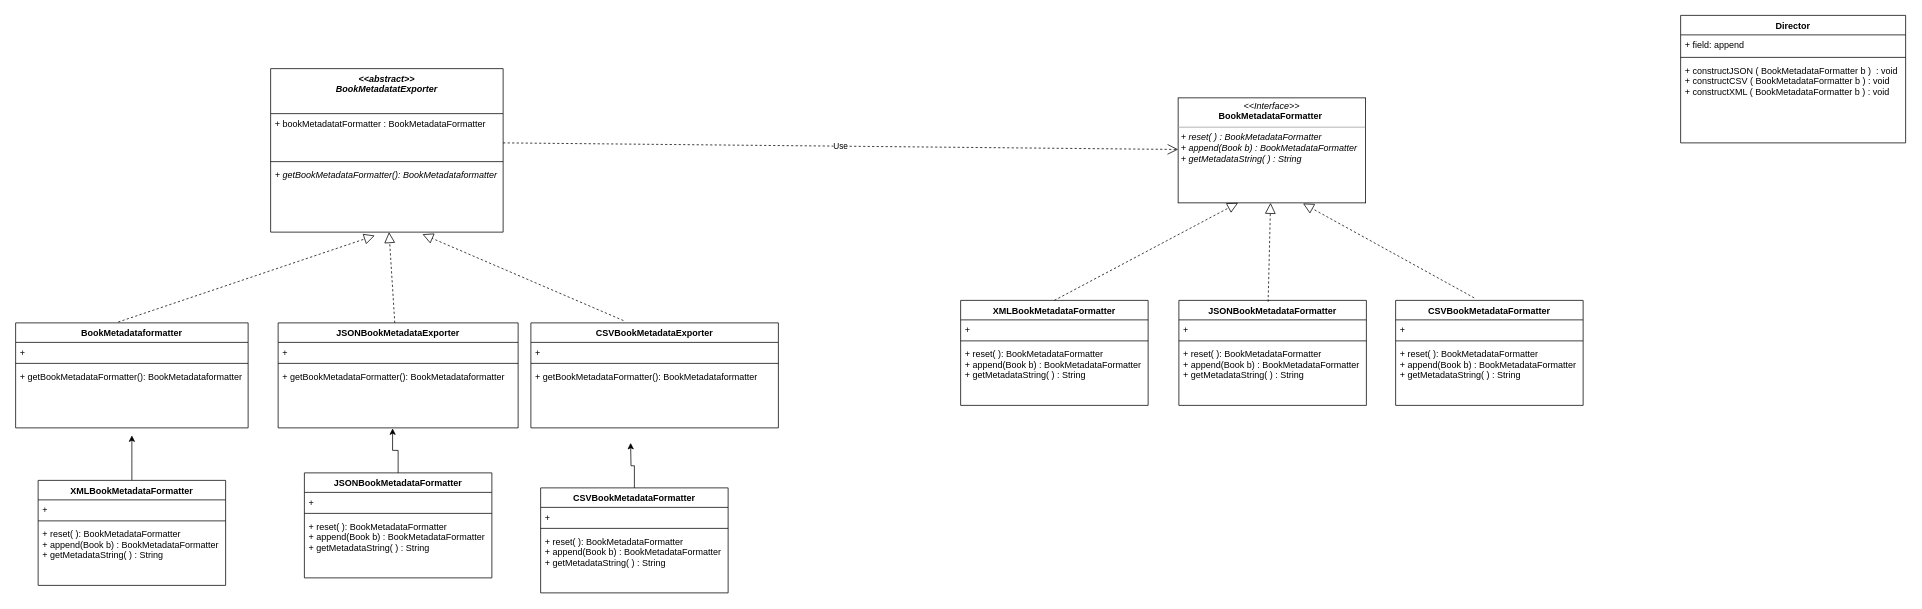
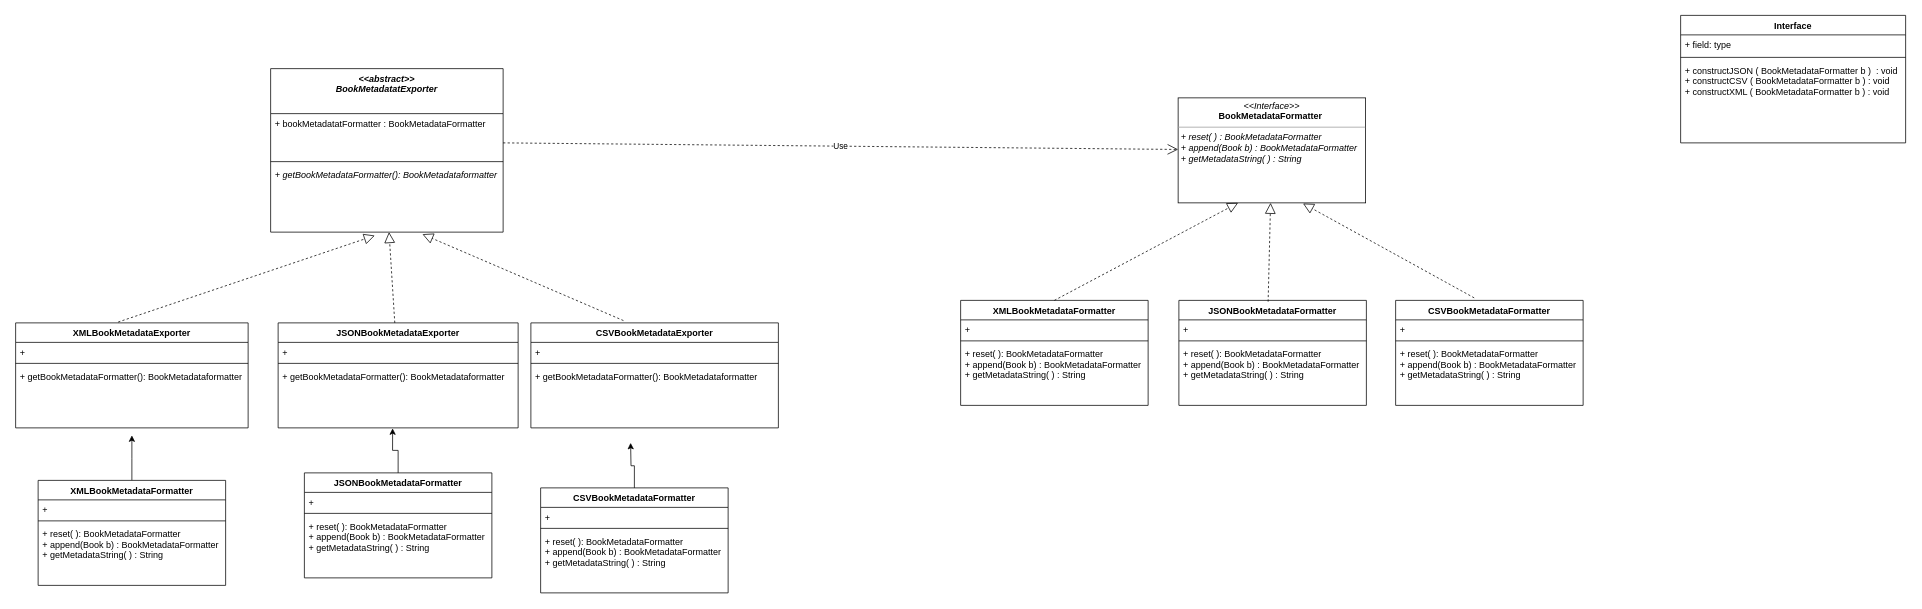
(1793, 26) -> (1793, 26)
(1716, 45) -> (1711, 45)
(131, 333) -> (131, 333)
